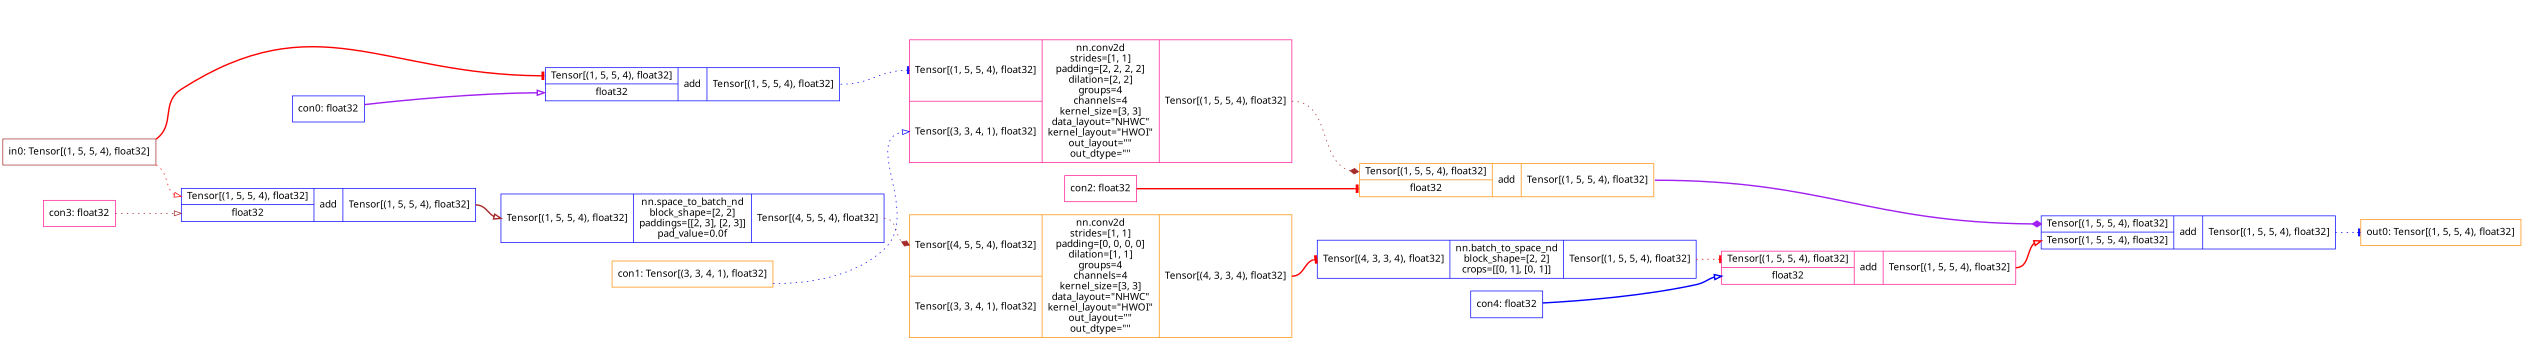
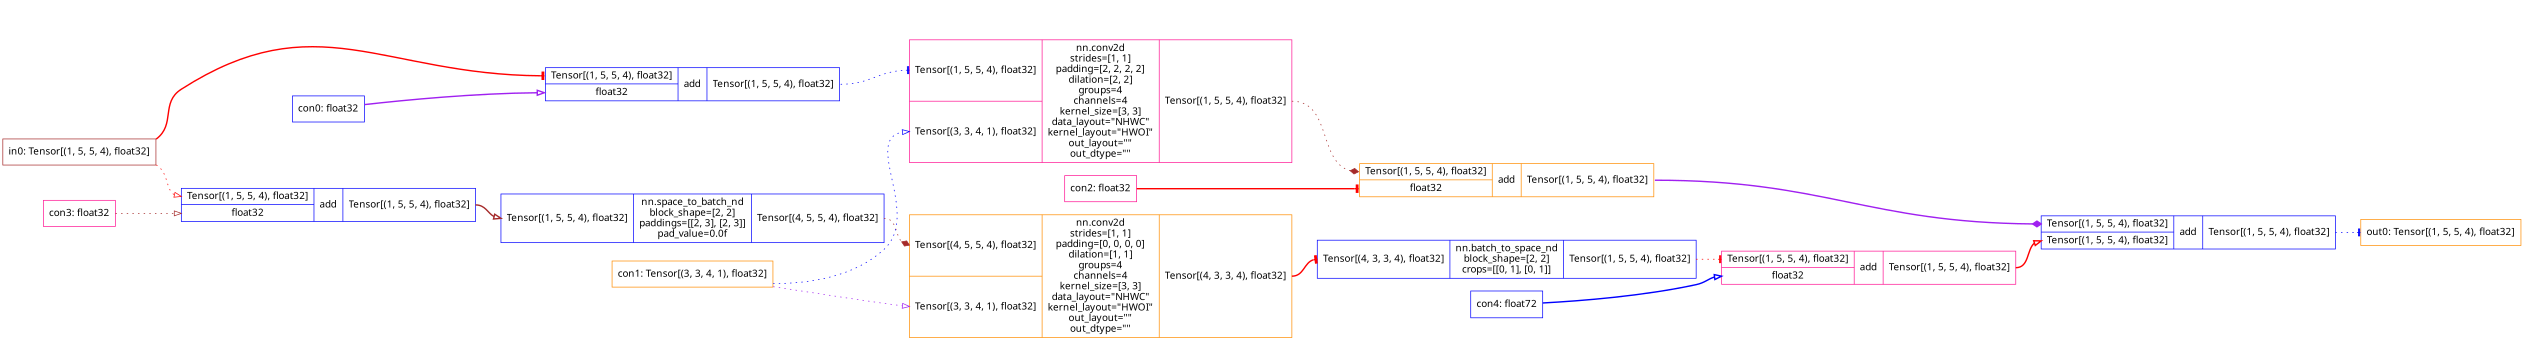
none -> (838, 297)
(1507, 304) -> (1507, 304)
